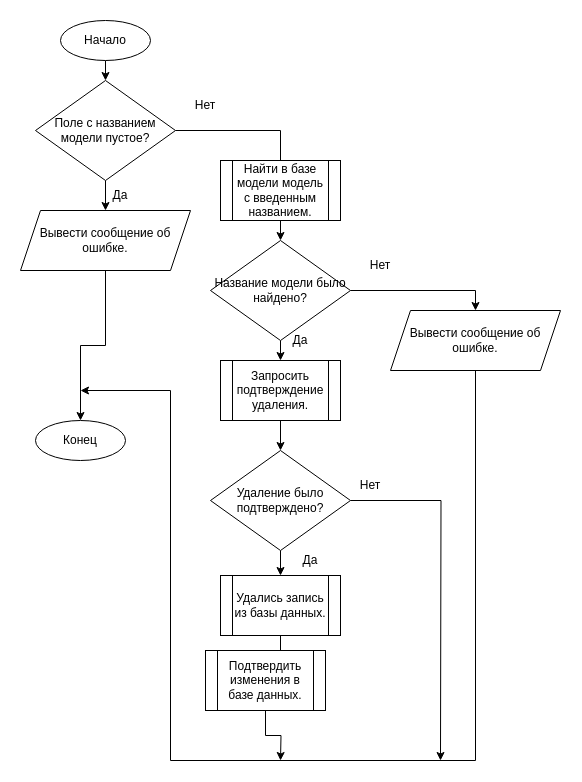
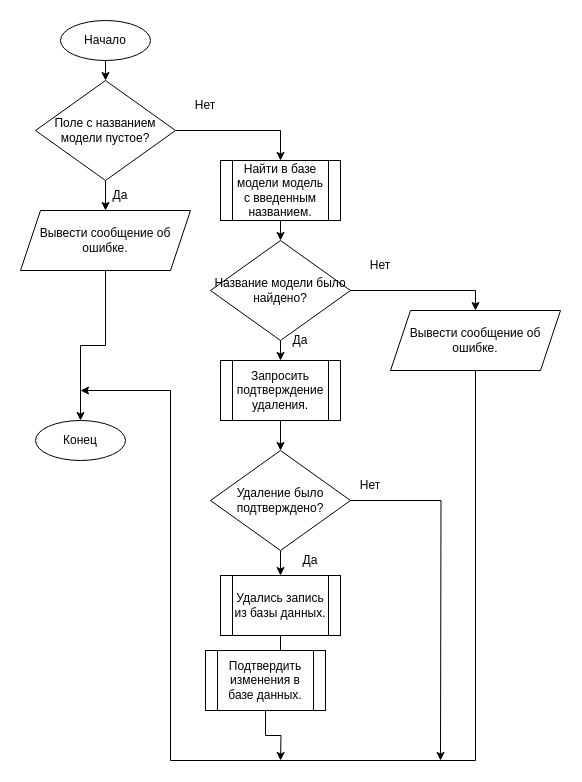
(281, 155) -> (281, 152)
